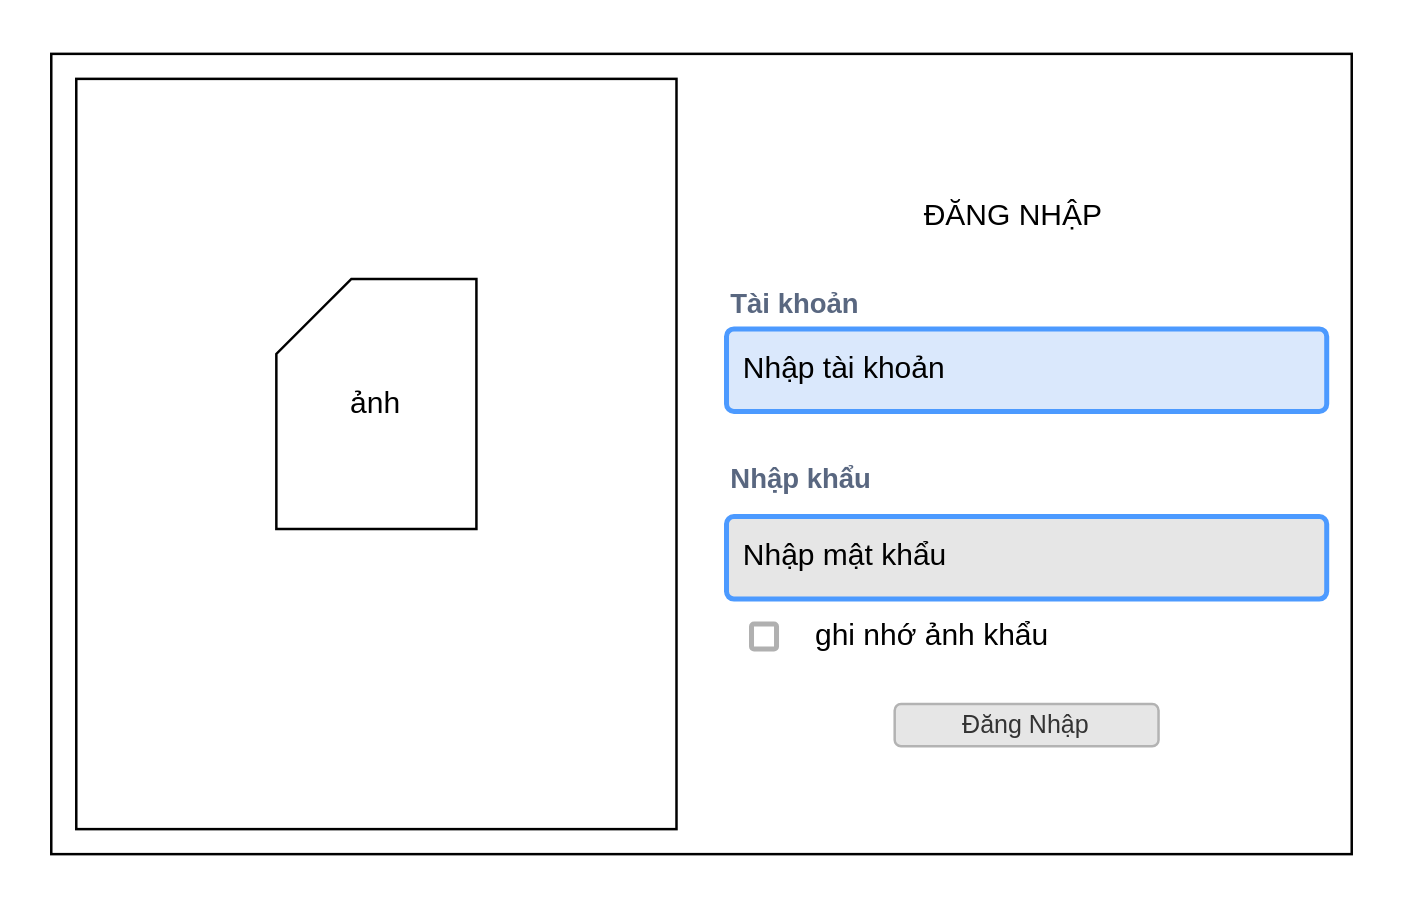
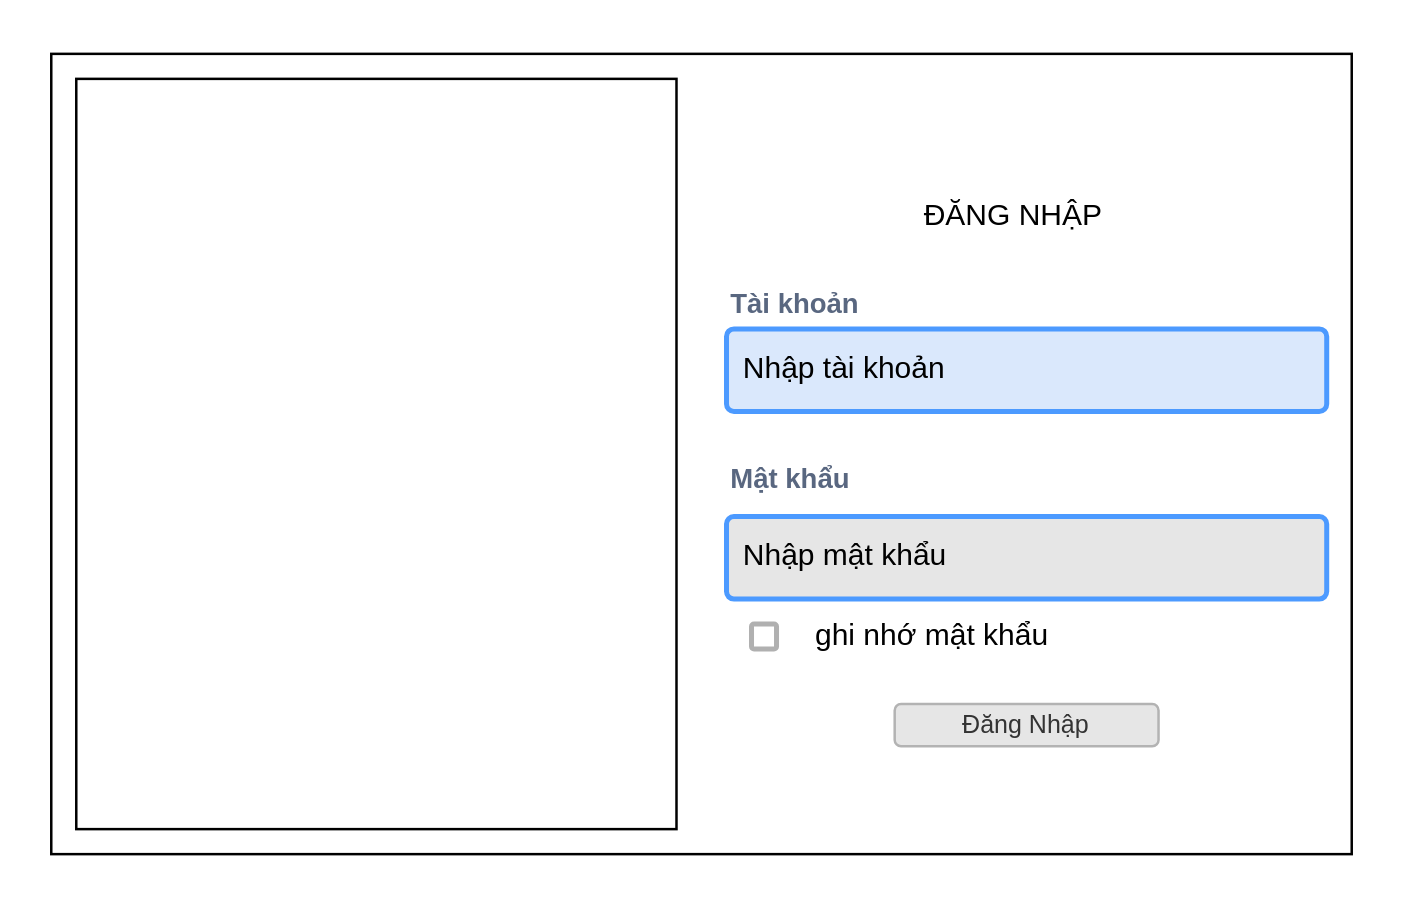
(376, 404) -> none
(797, 479) -> (789, 479)
(933, 636) -> (933, 636)
